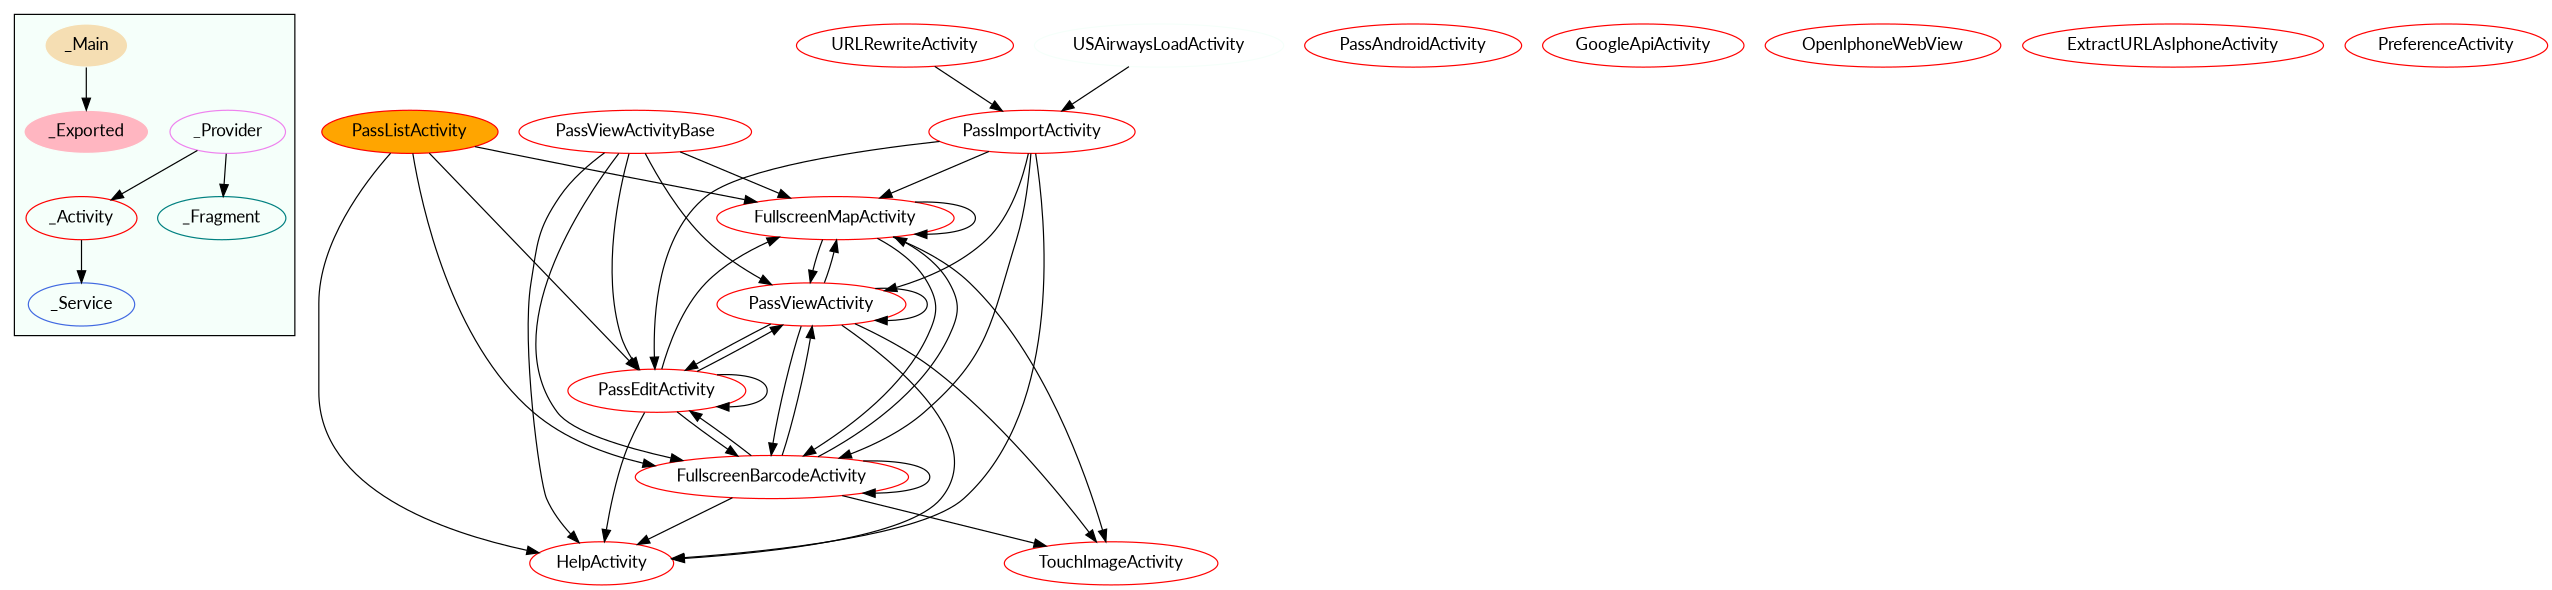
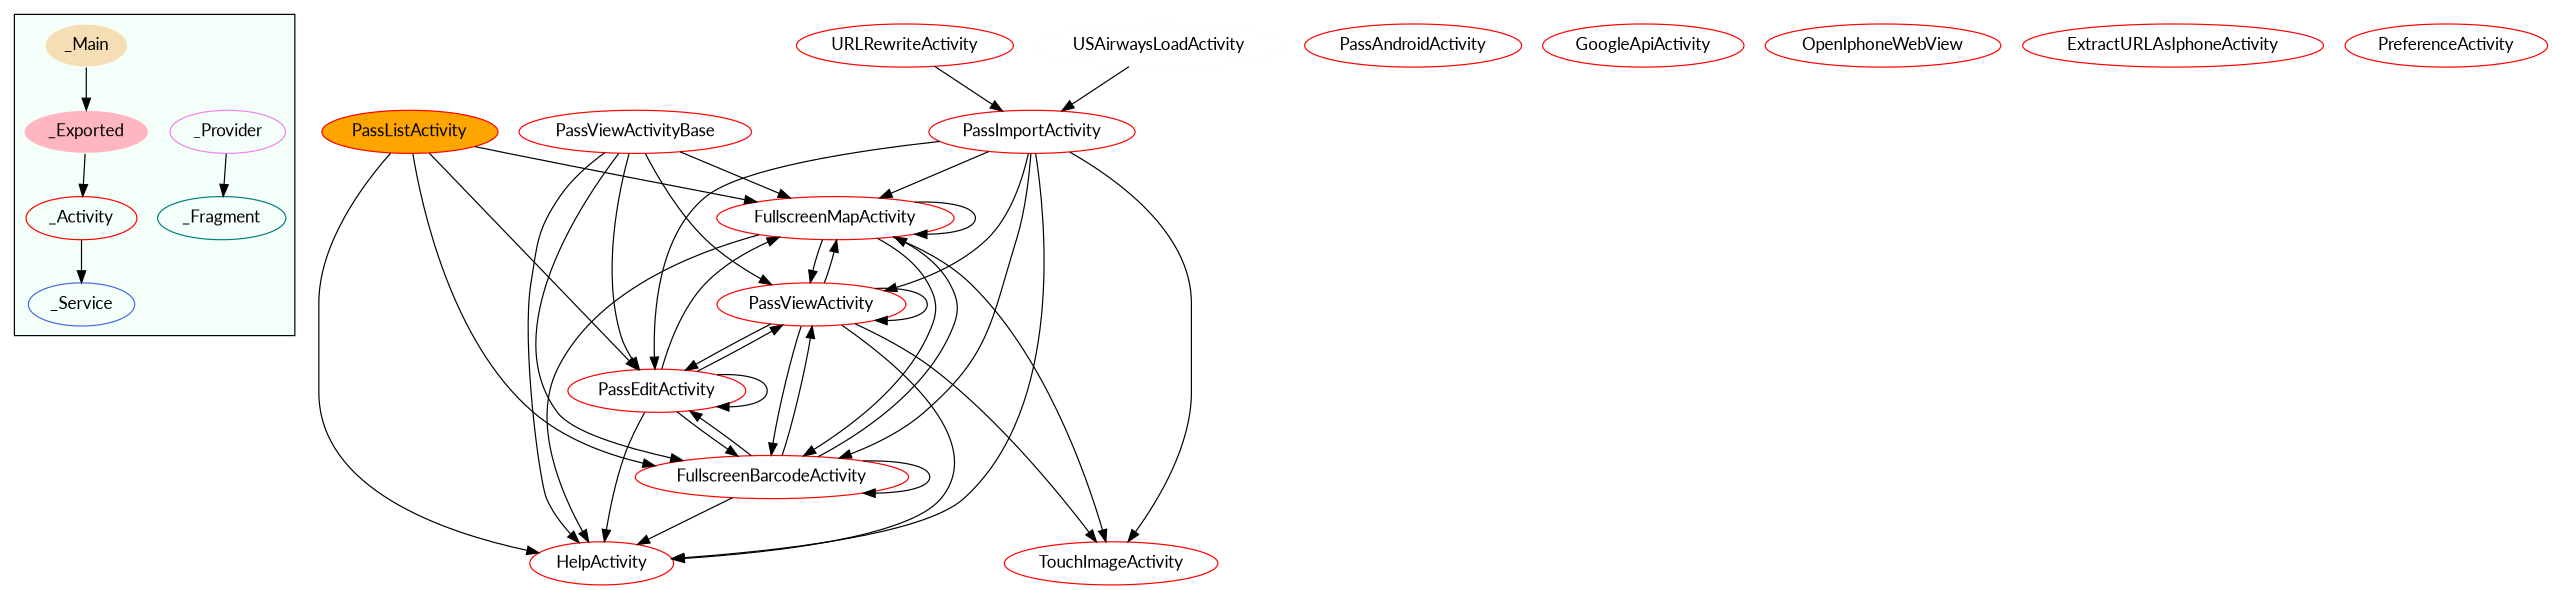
(160, 172) -> (84, 169)
none -> (579, 336)
(943, 521) -> (1191, 323)
